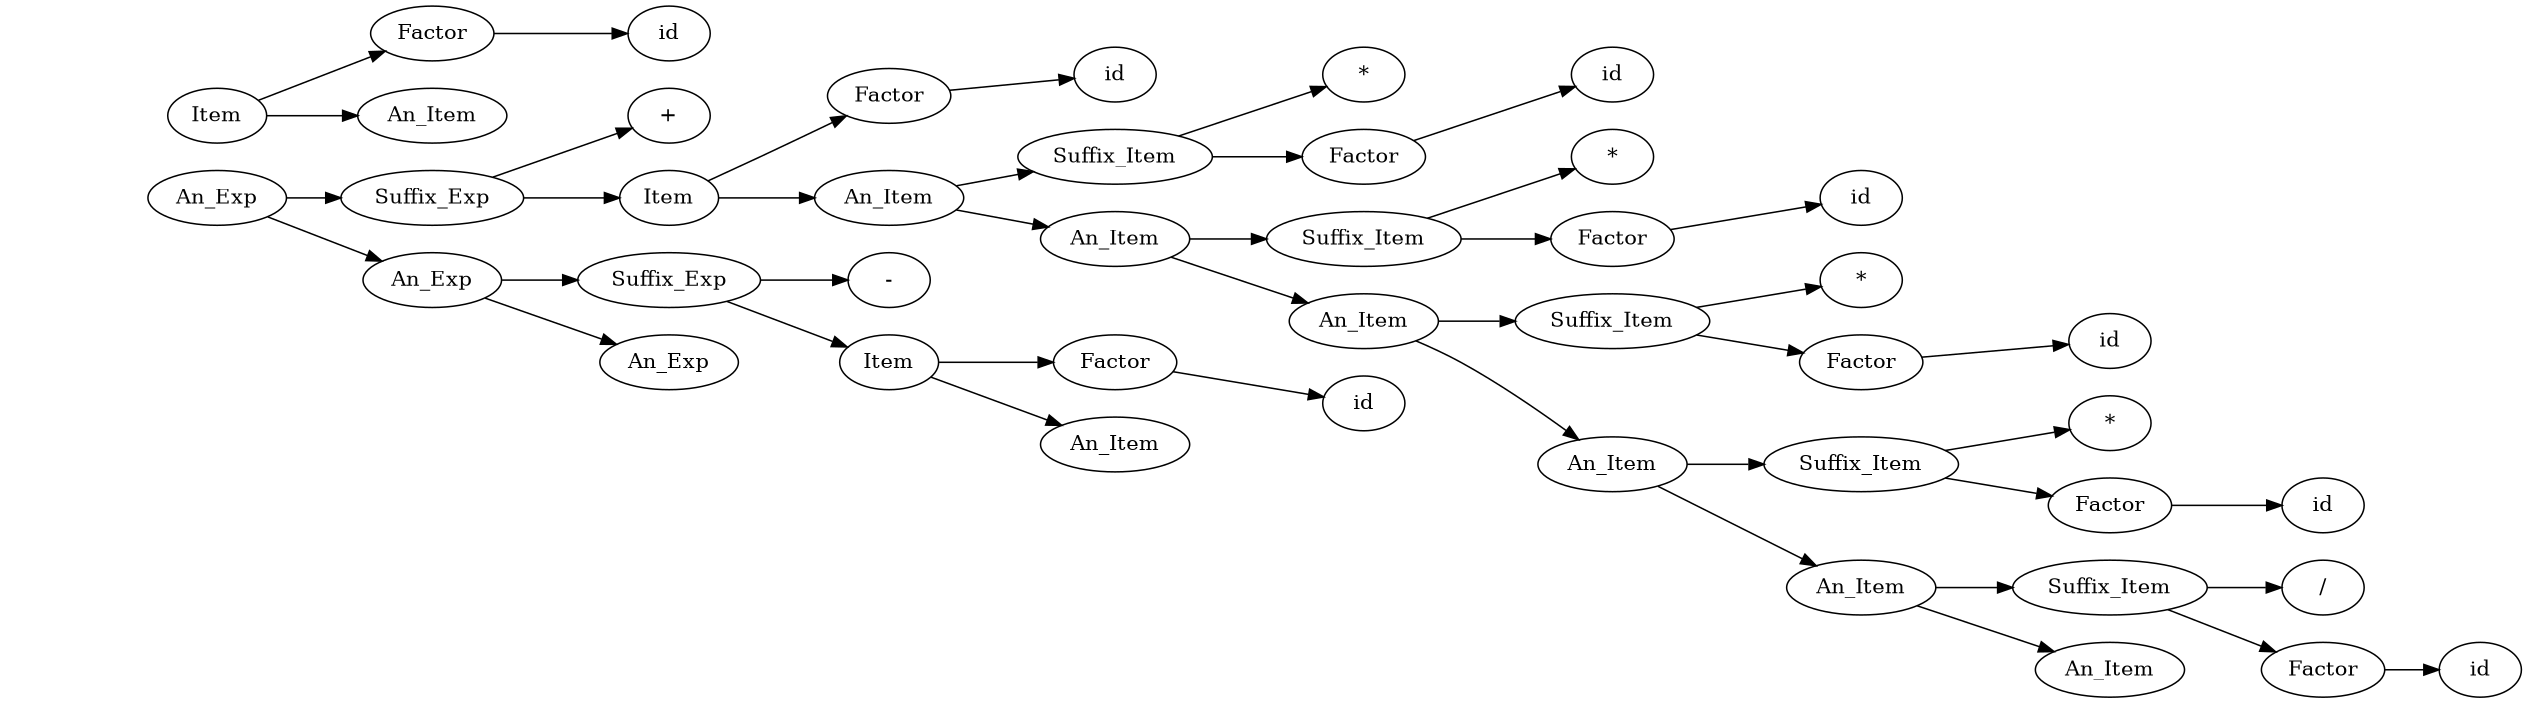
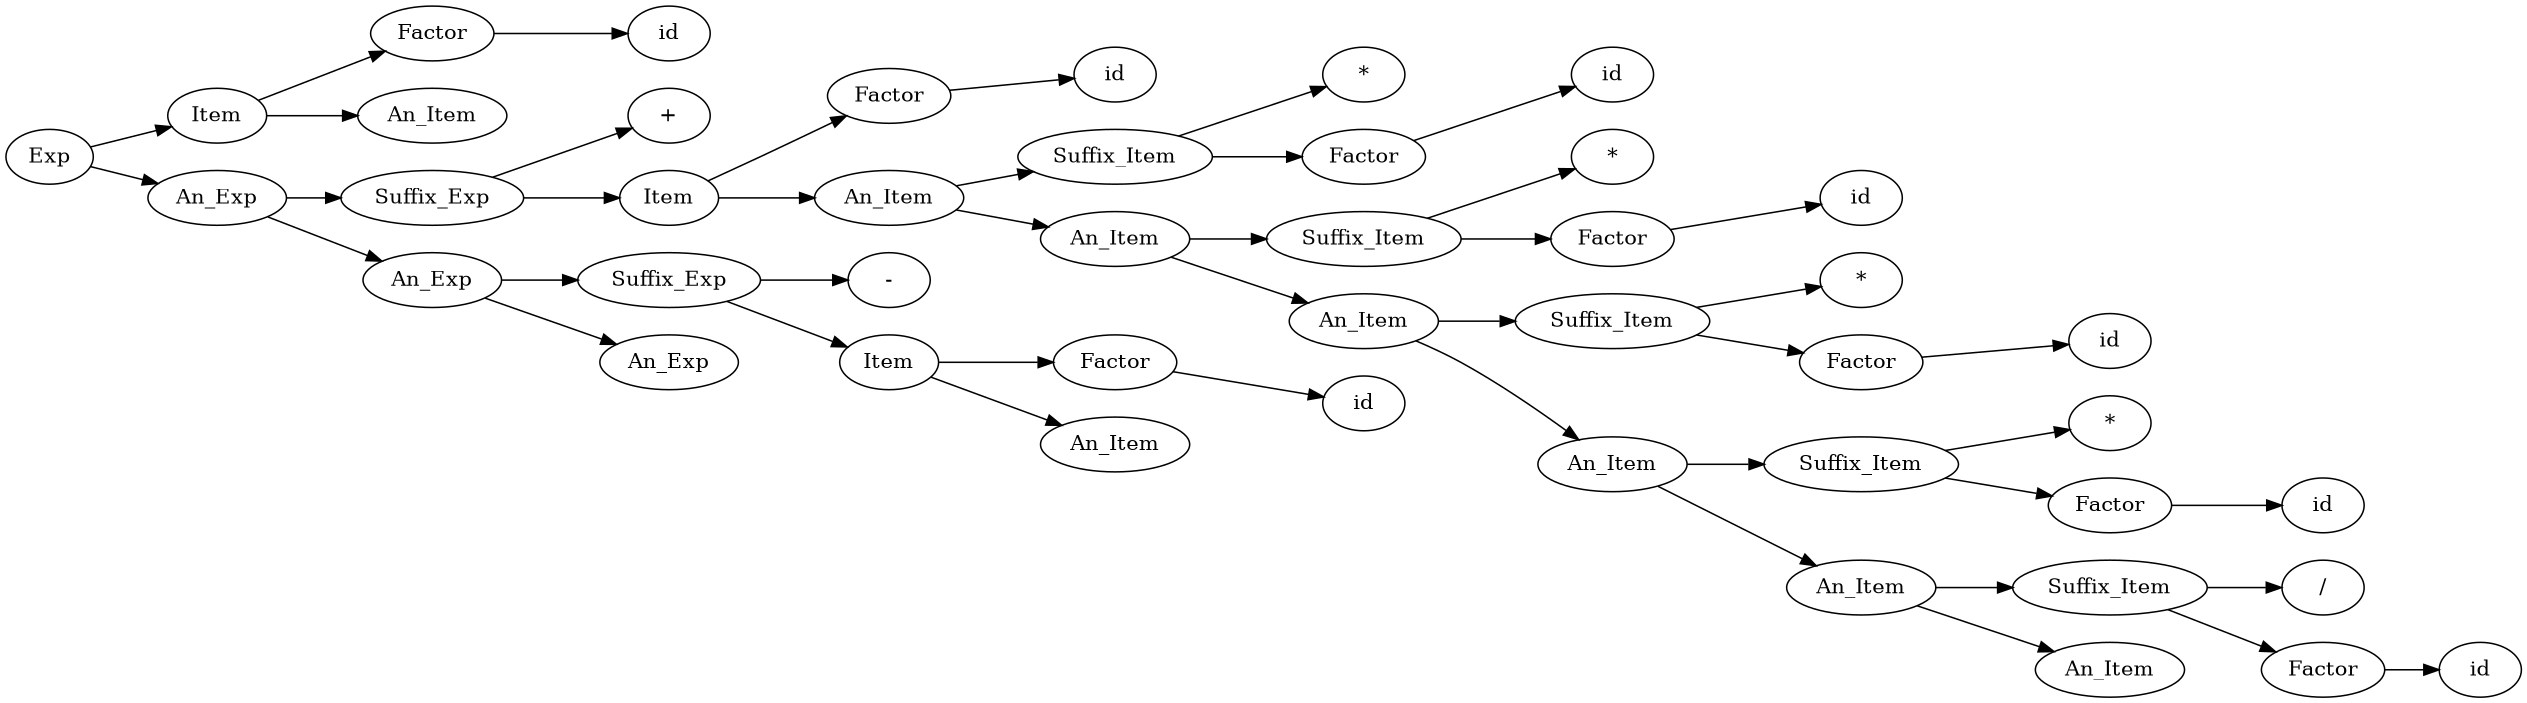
none -> (50, 157)
